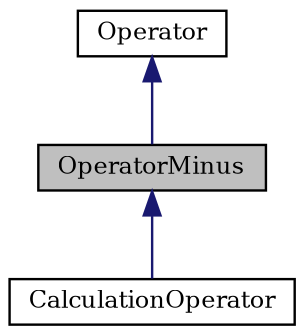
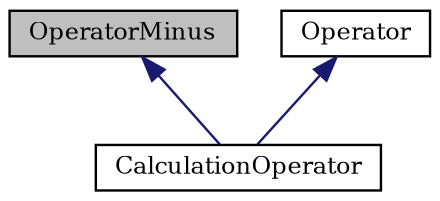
(152, 113) -> (289, 110)
